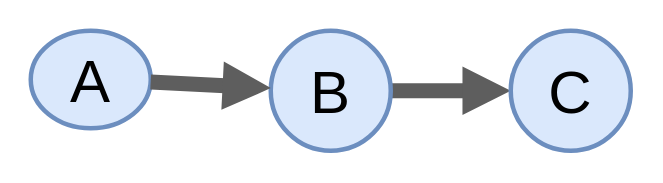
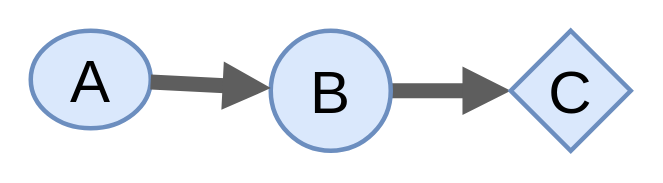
(571, 91) -> (571, 91)
